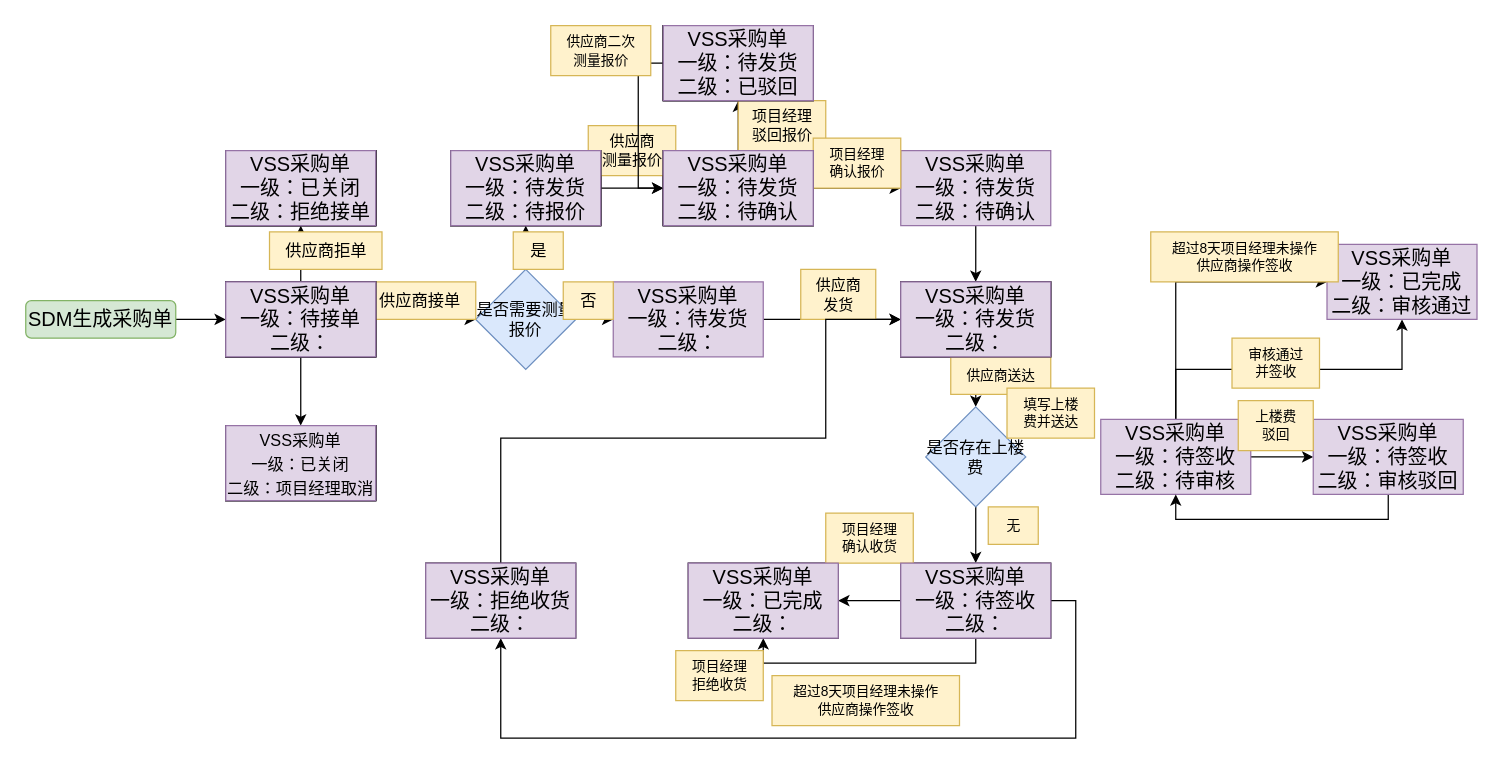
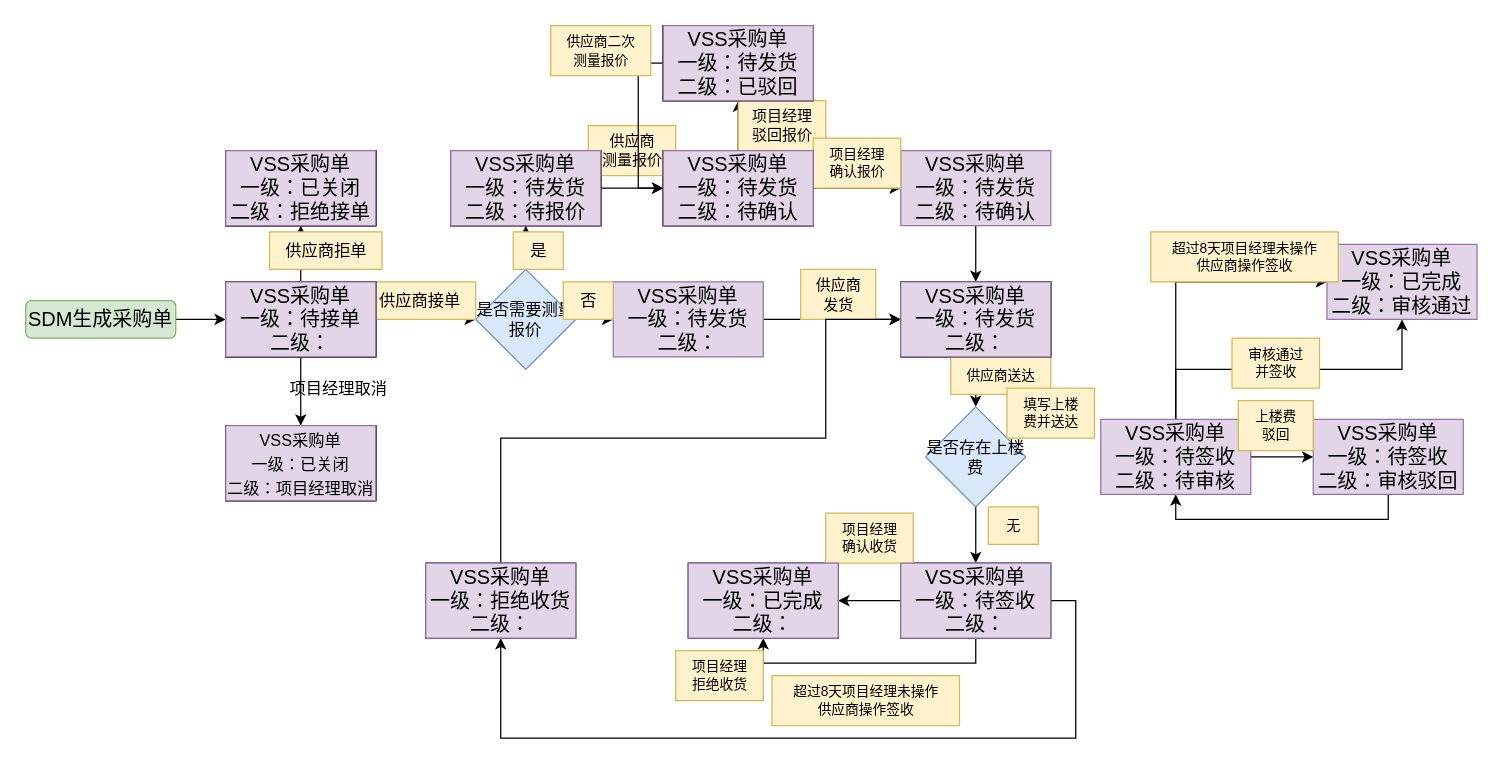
none -> (338, 388)
